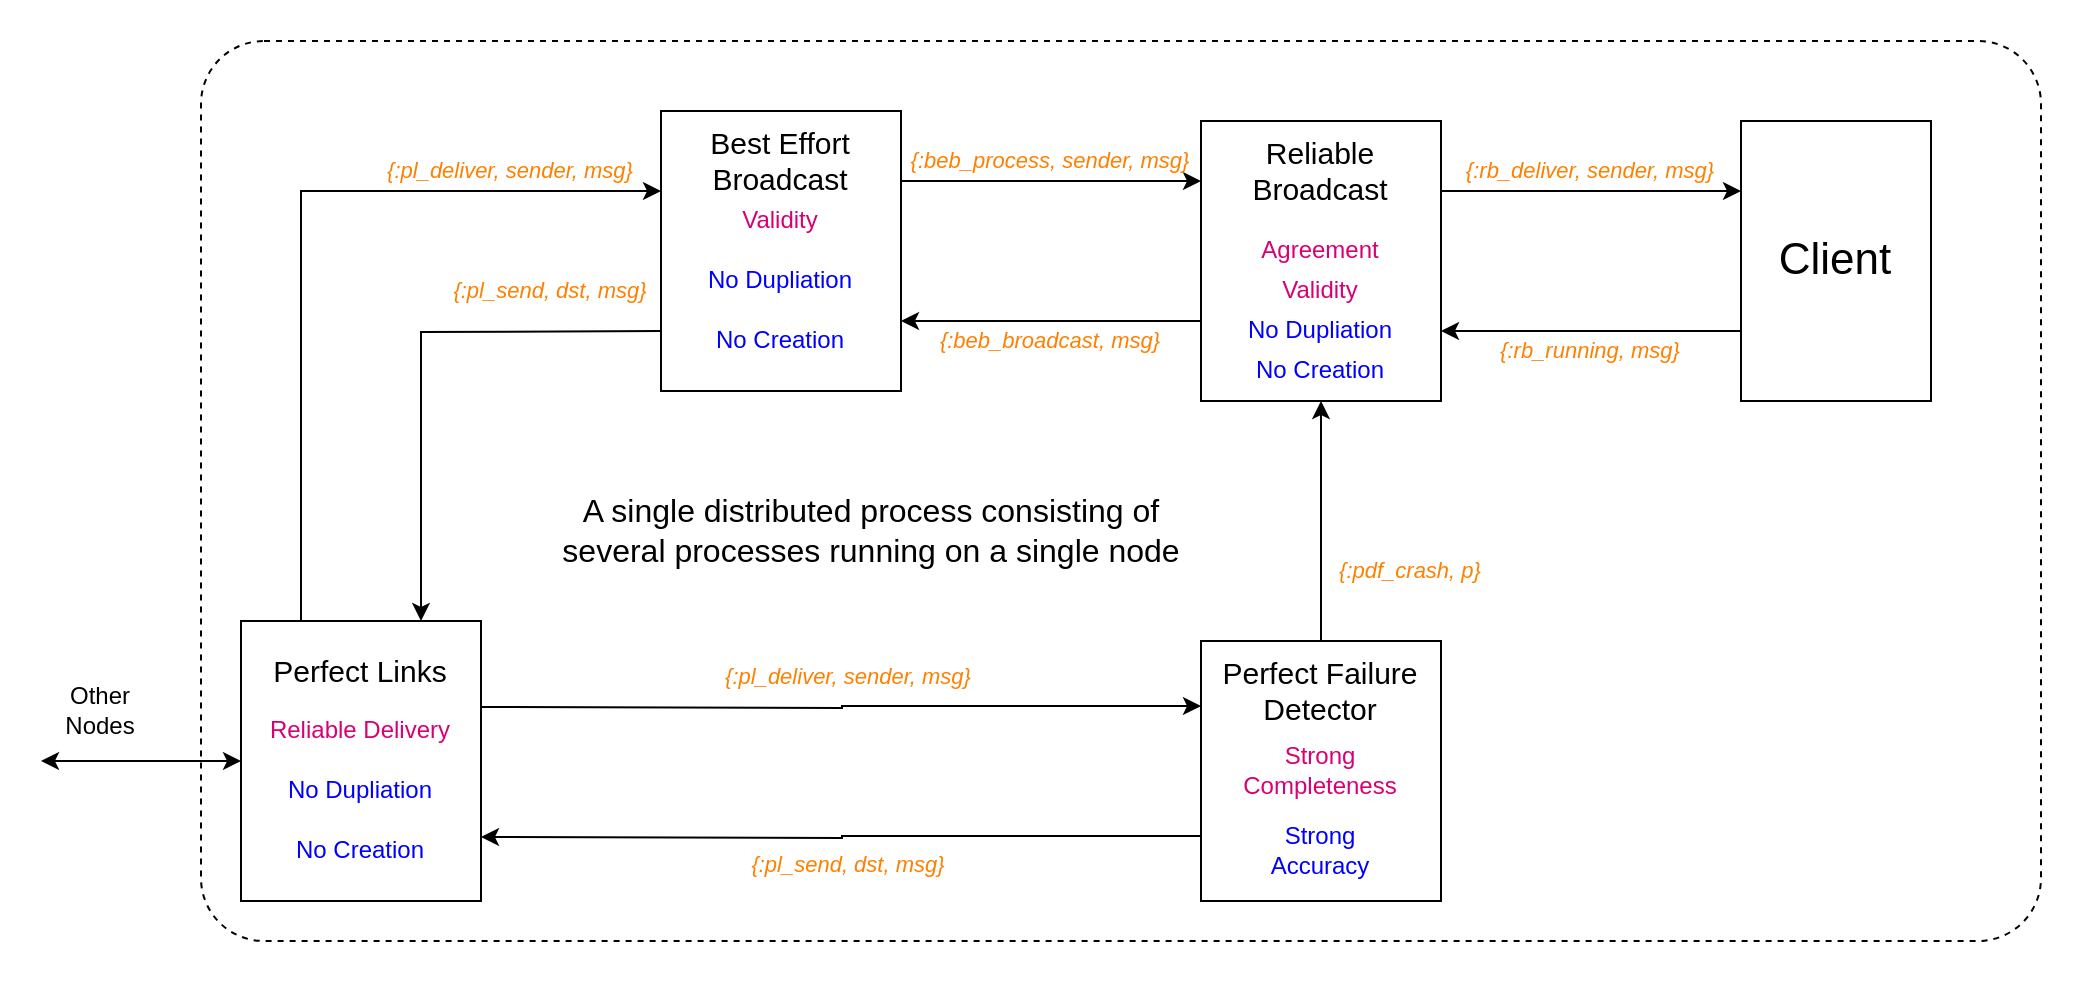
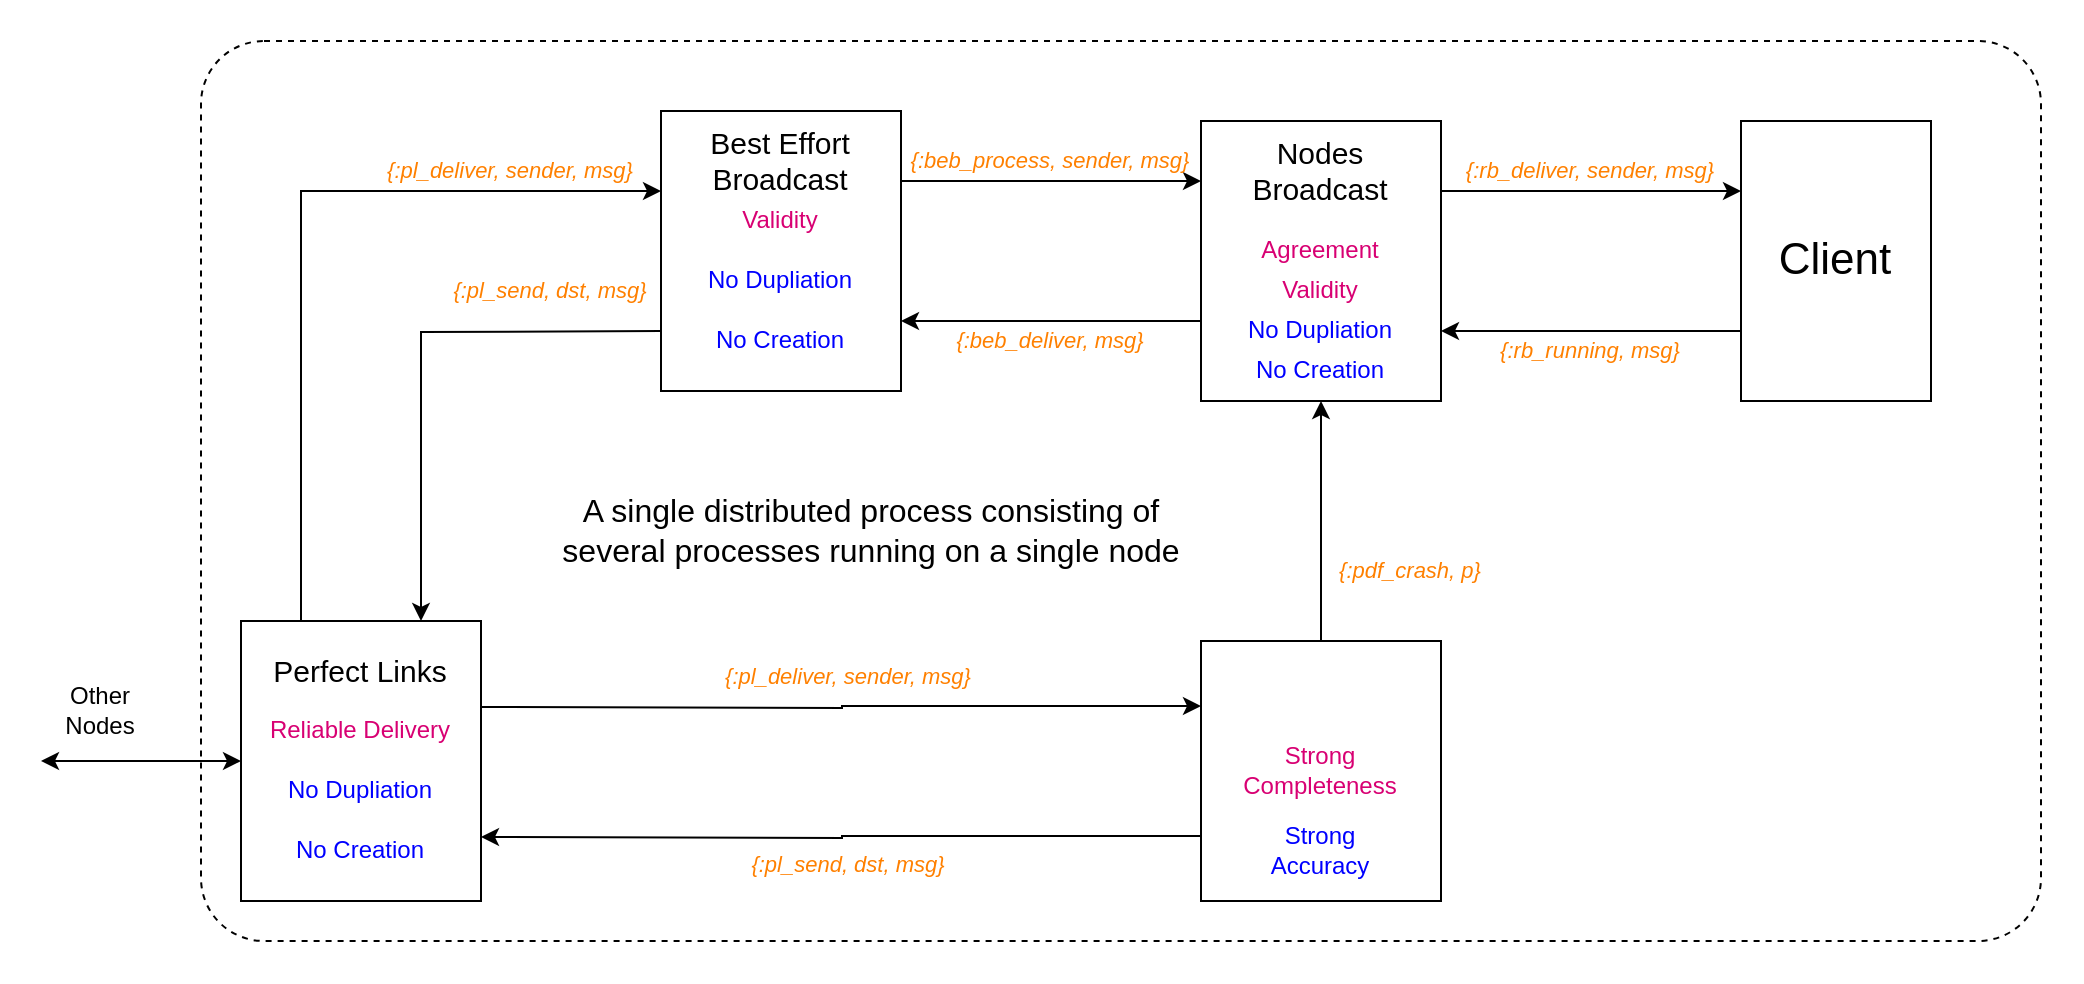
(1321, 171) -> (1321, 171)
(1051, 341) -> (1051, 341)
(1321, 691) -> none
